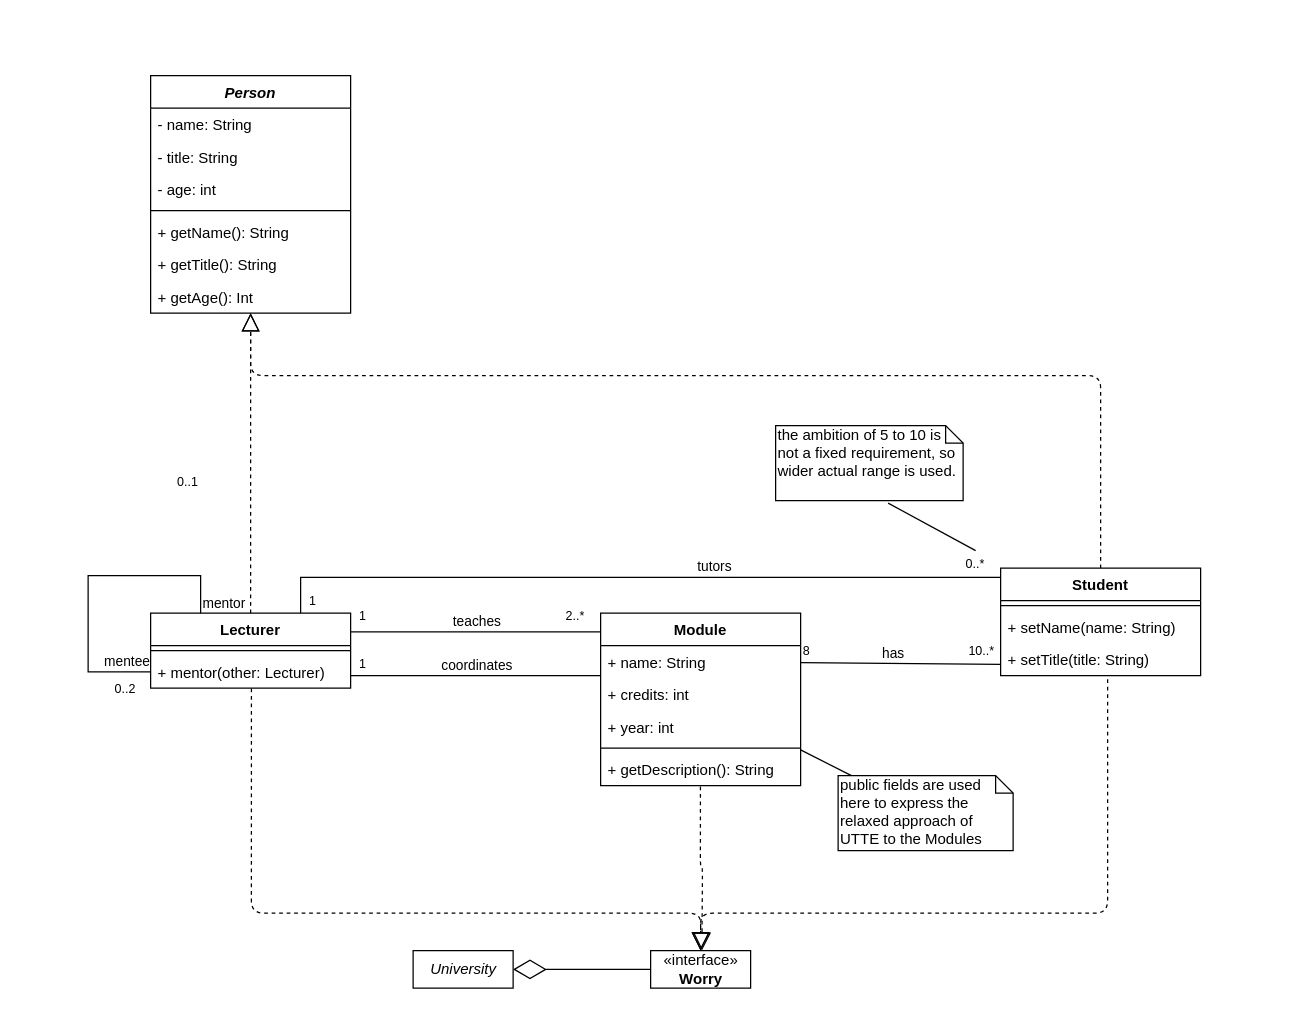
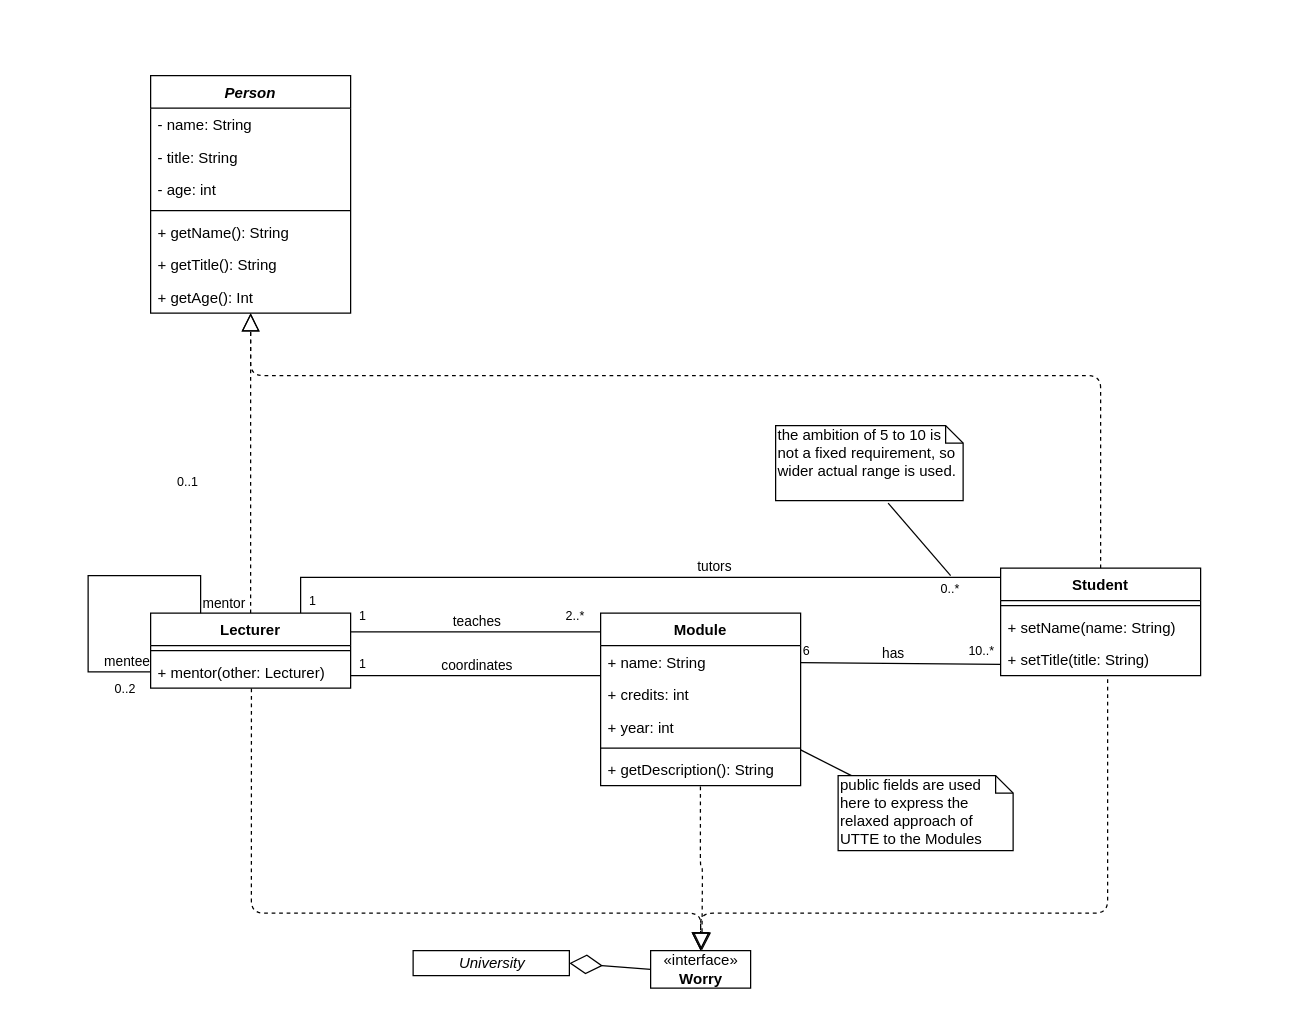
(976, 563) -> (951, 588)
(807, 651) -> (807, 651)
(463, 969) -> (491, 963)
